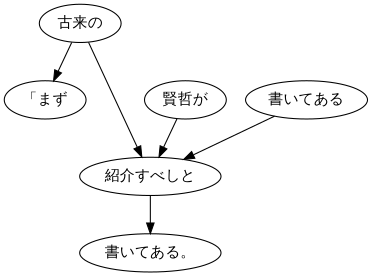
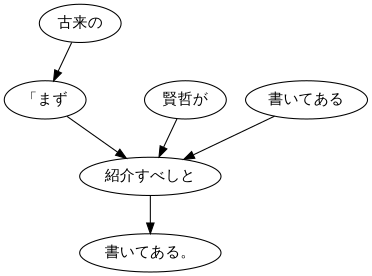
(113, 95) -> (92, 134)
